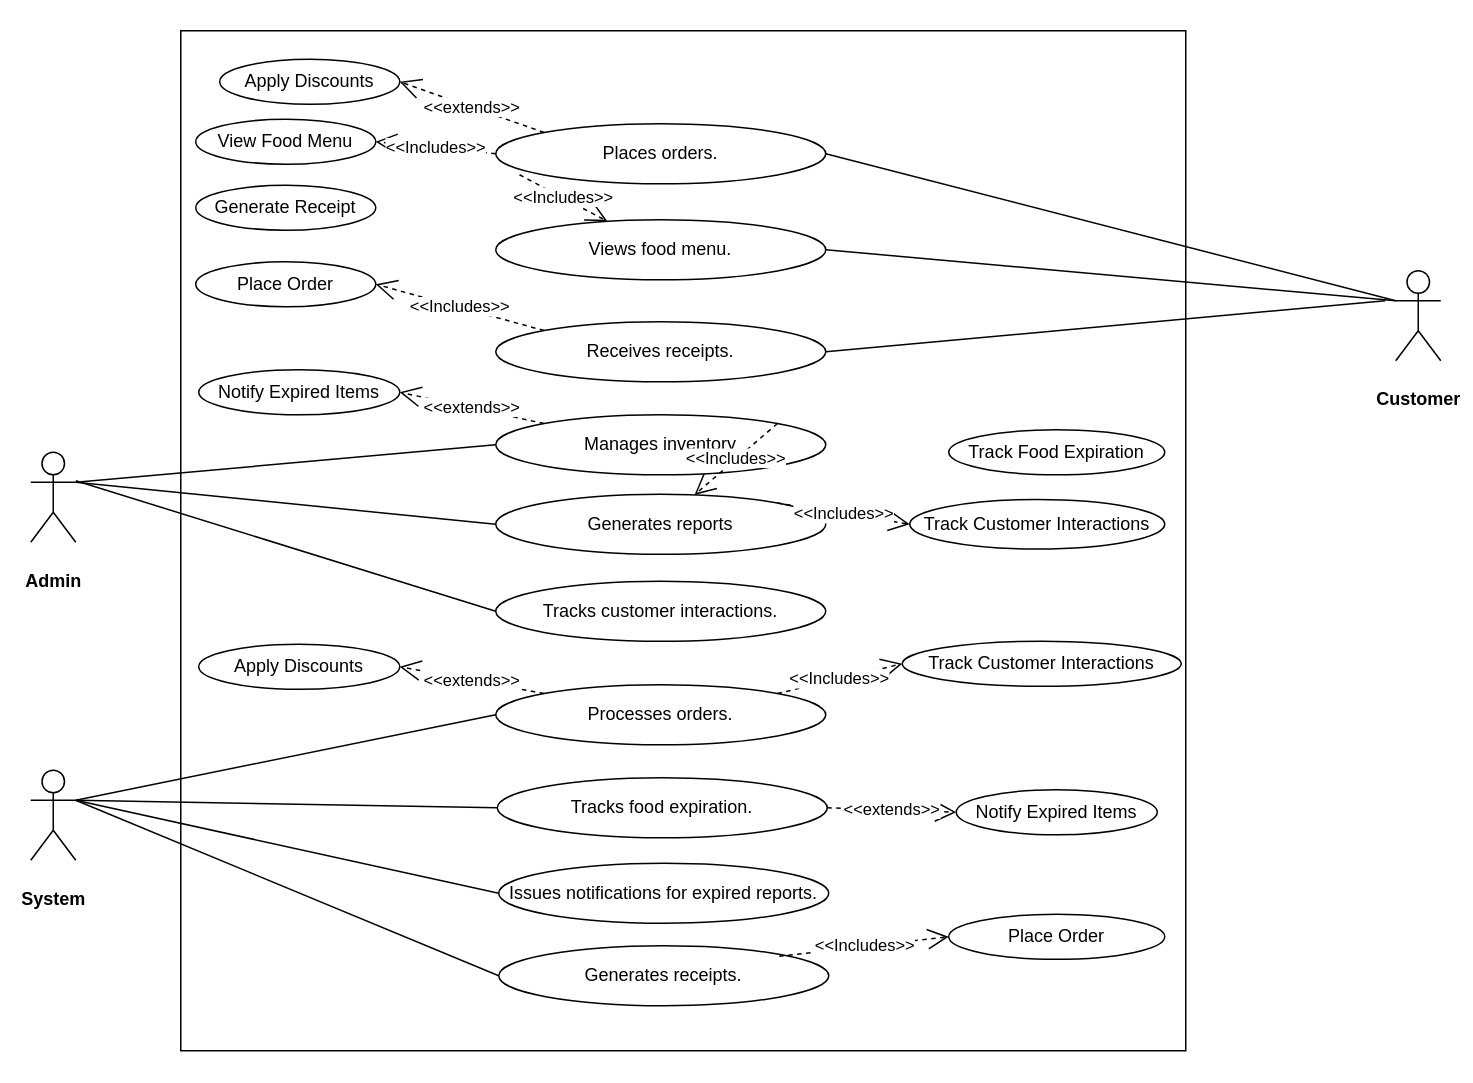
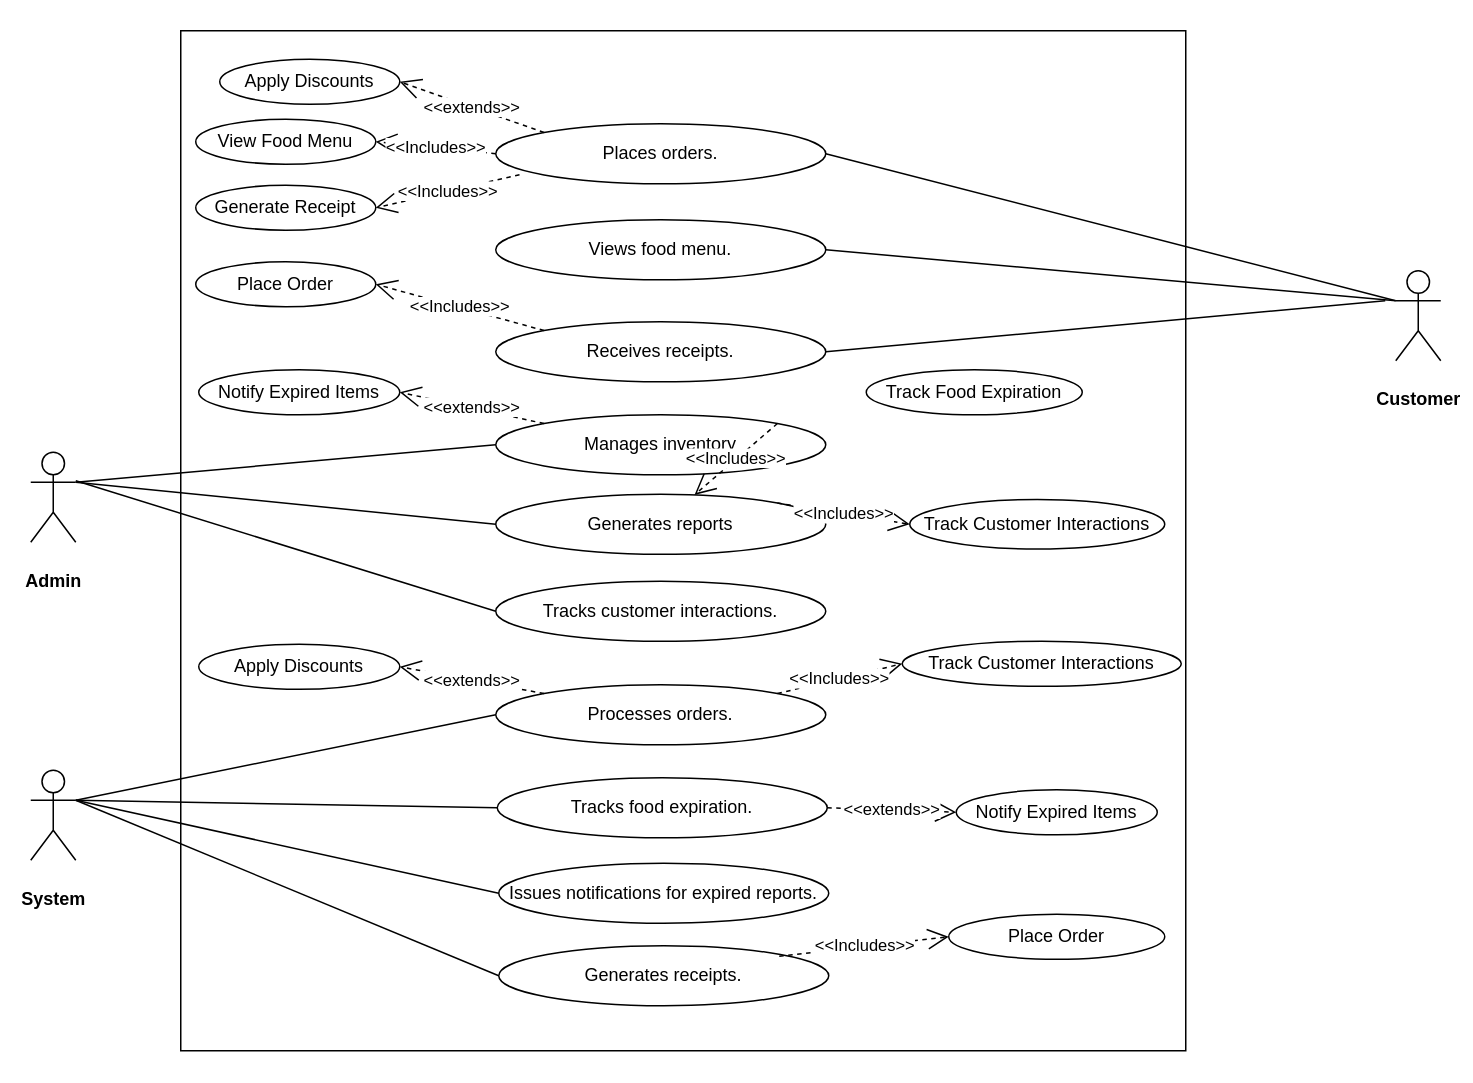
(575, 204) -> (445, 192)
(1057, 452) -> (974, 392)
